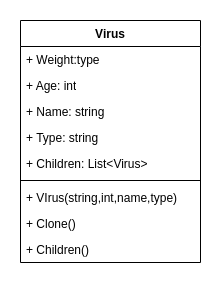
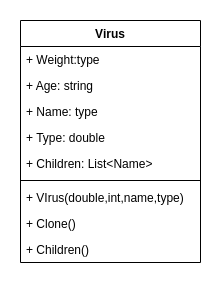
(54, 87) -> (64, 87)
(67, 113) -> (62, 113)
(67, 139) -> (67, 139)
(93, 165) -> (91, 165)
(112, 206) -> (112, 206)
